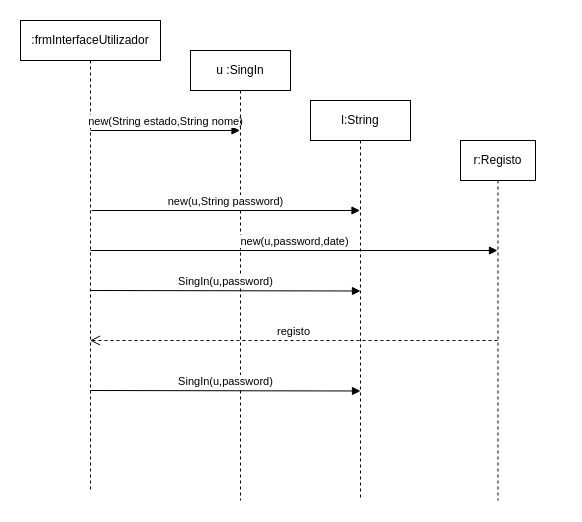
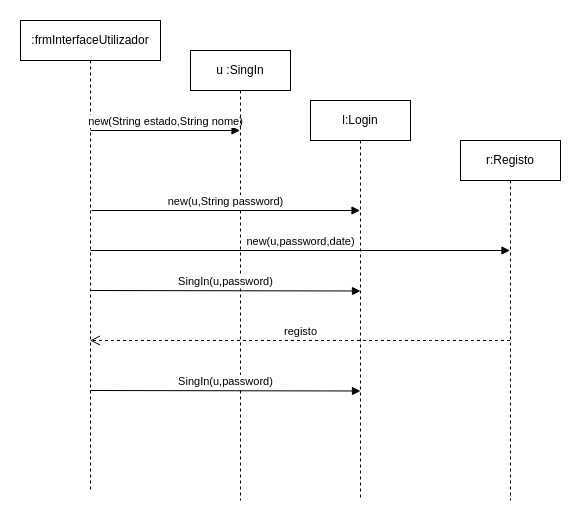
(361, 121) -> (361, 121)
(498, 321) -> (511, 321)
